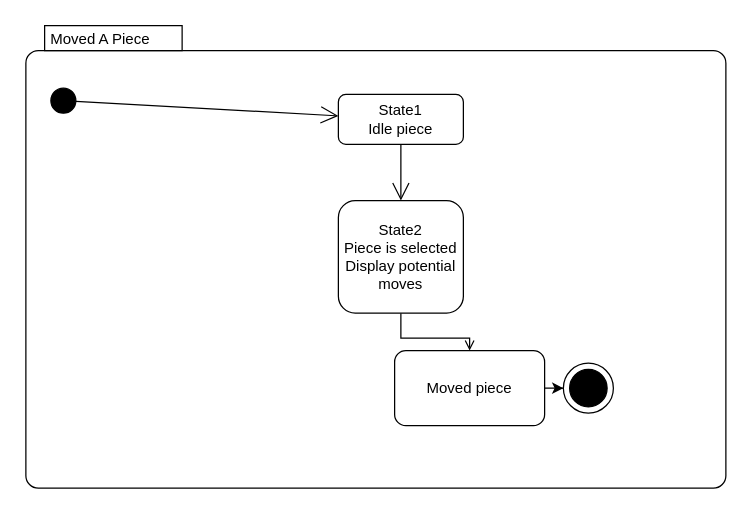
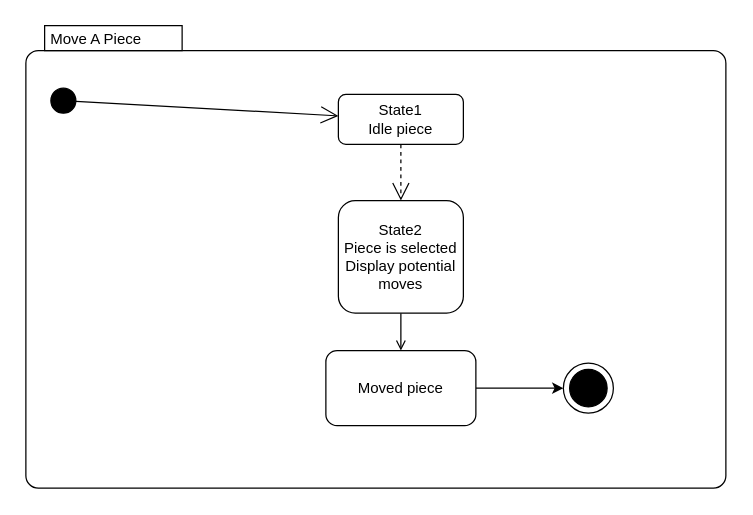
(99, 39) -> (95, 39)
(401, 172) -> (401, 172)
(469, 388) -> (401, 388)
